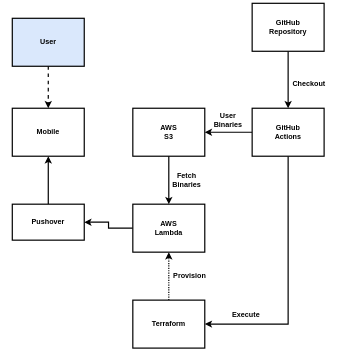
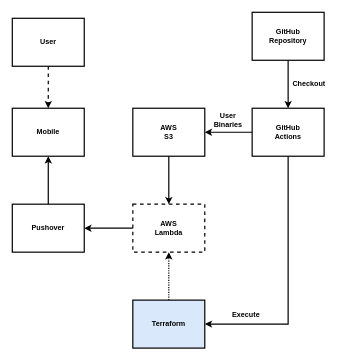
(288, 27) -> (288, 36)
(48, 42) -> (48, 42)
(187, 180) -> none
(48, 222) -> (48, 228)
(169, 228) -> (169, 228)
(190, 276) -> none
(169, 324) -> (169, 324)
